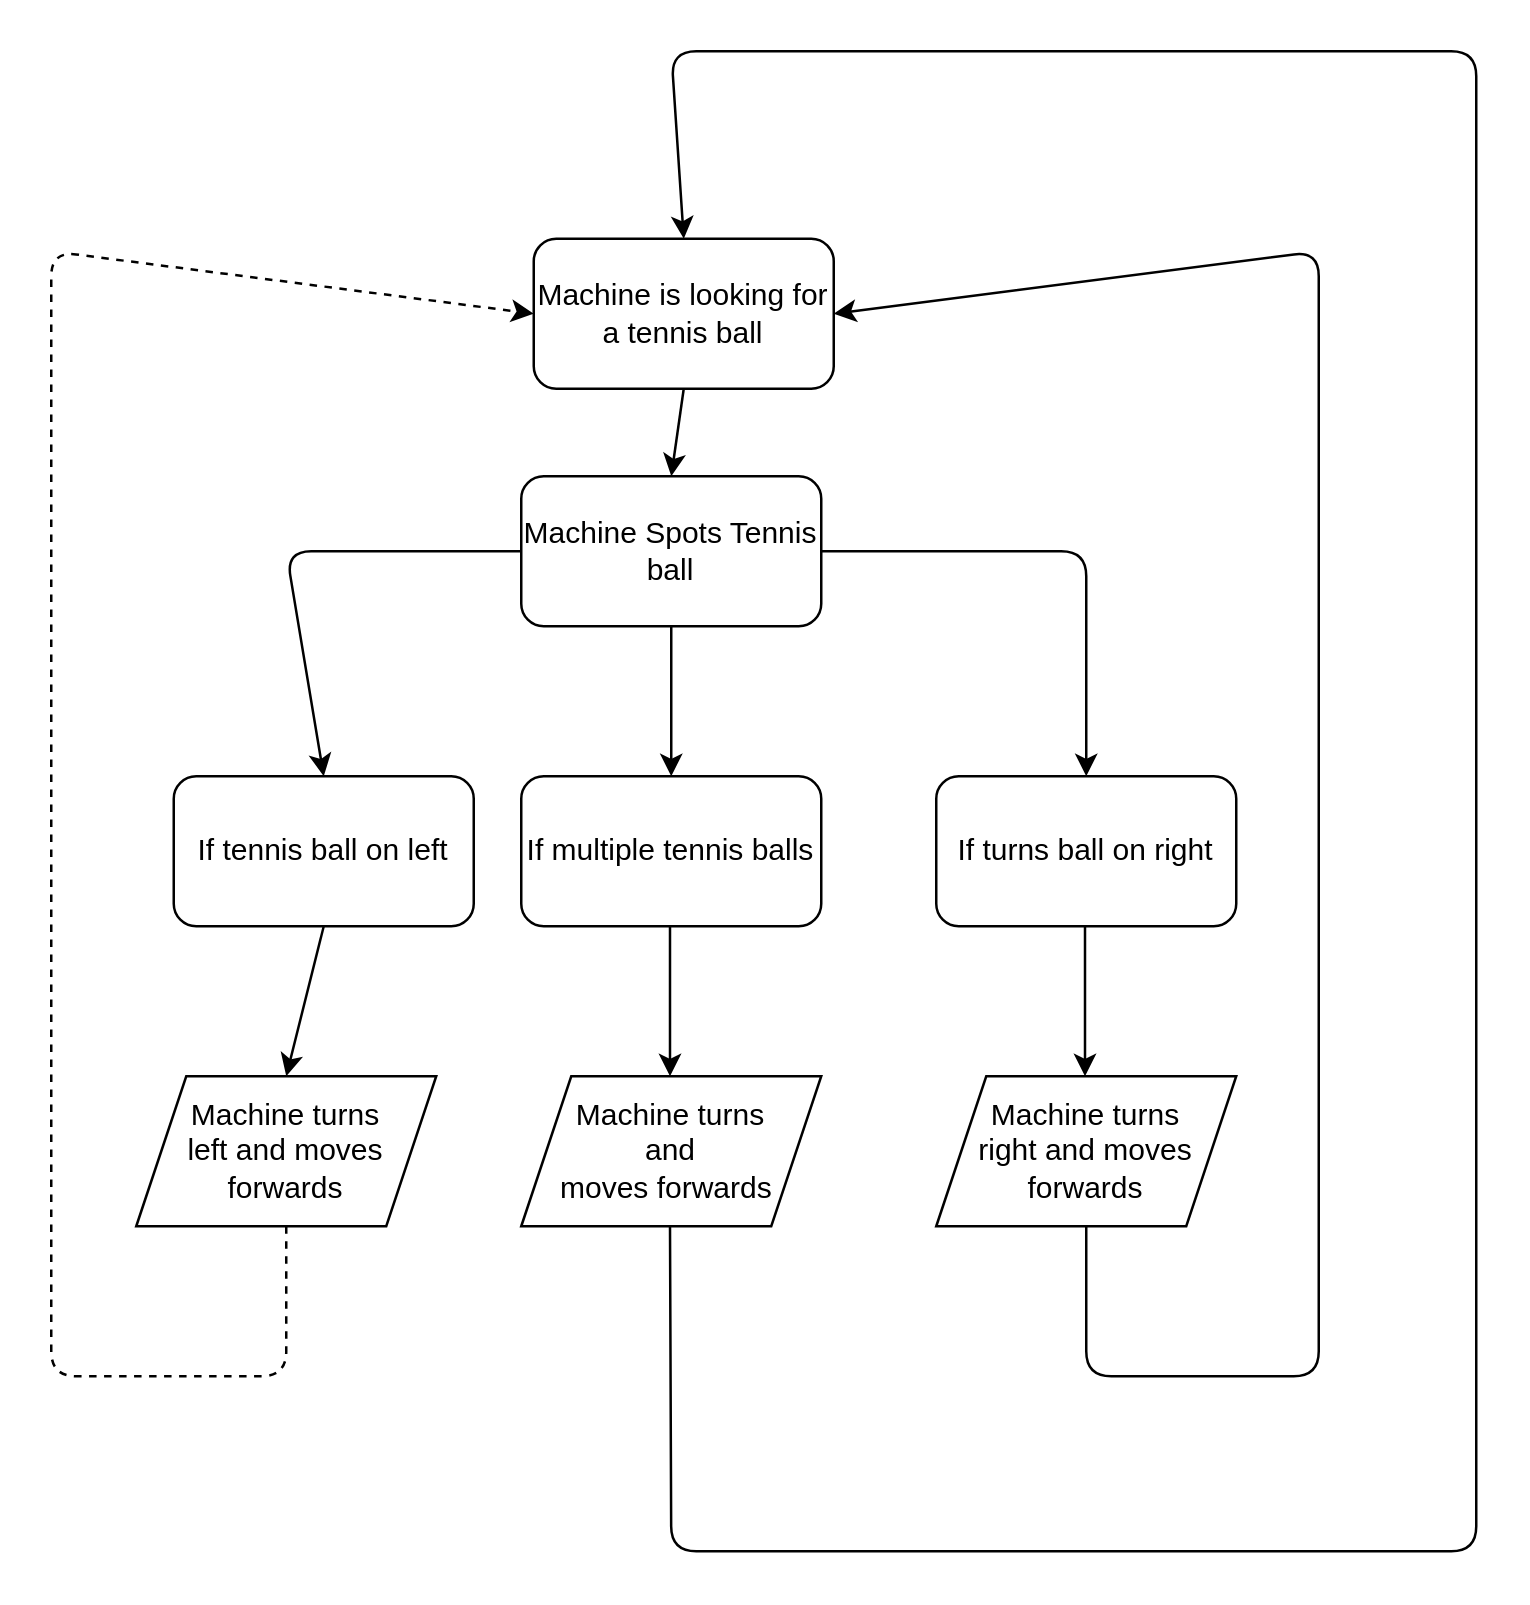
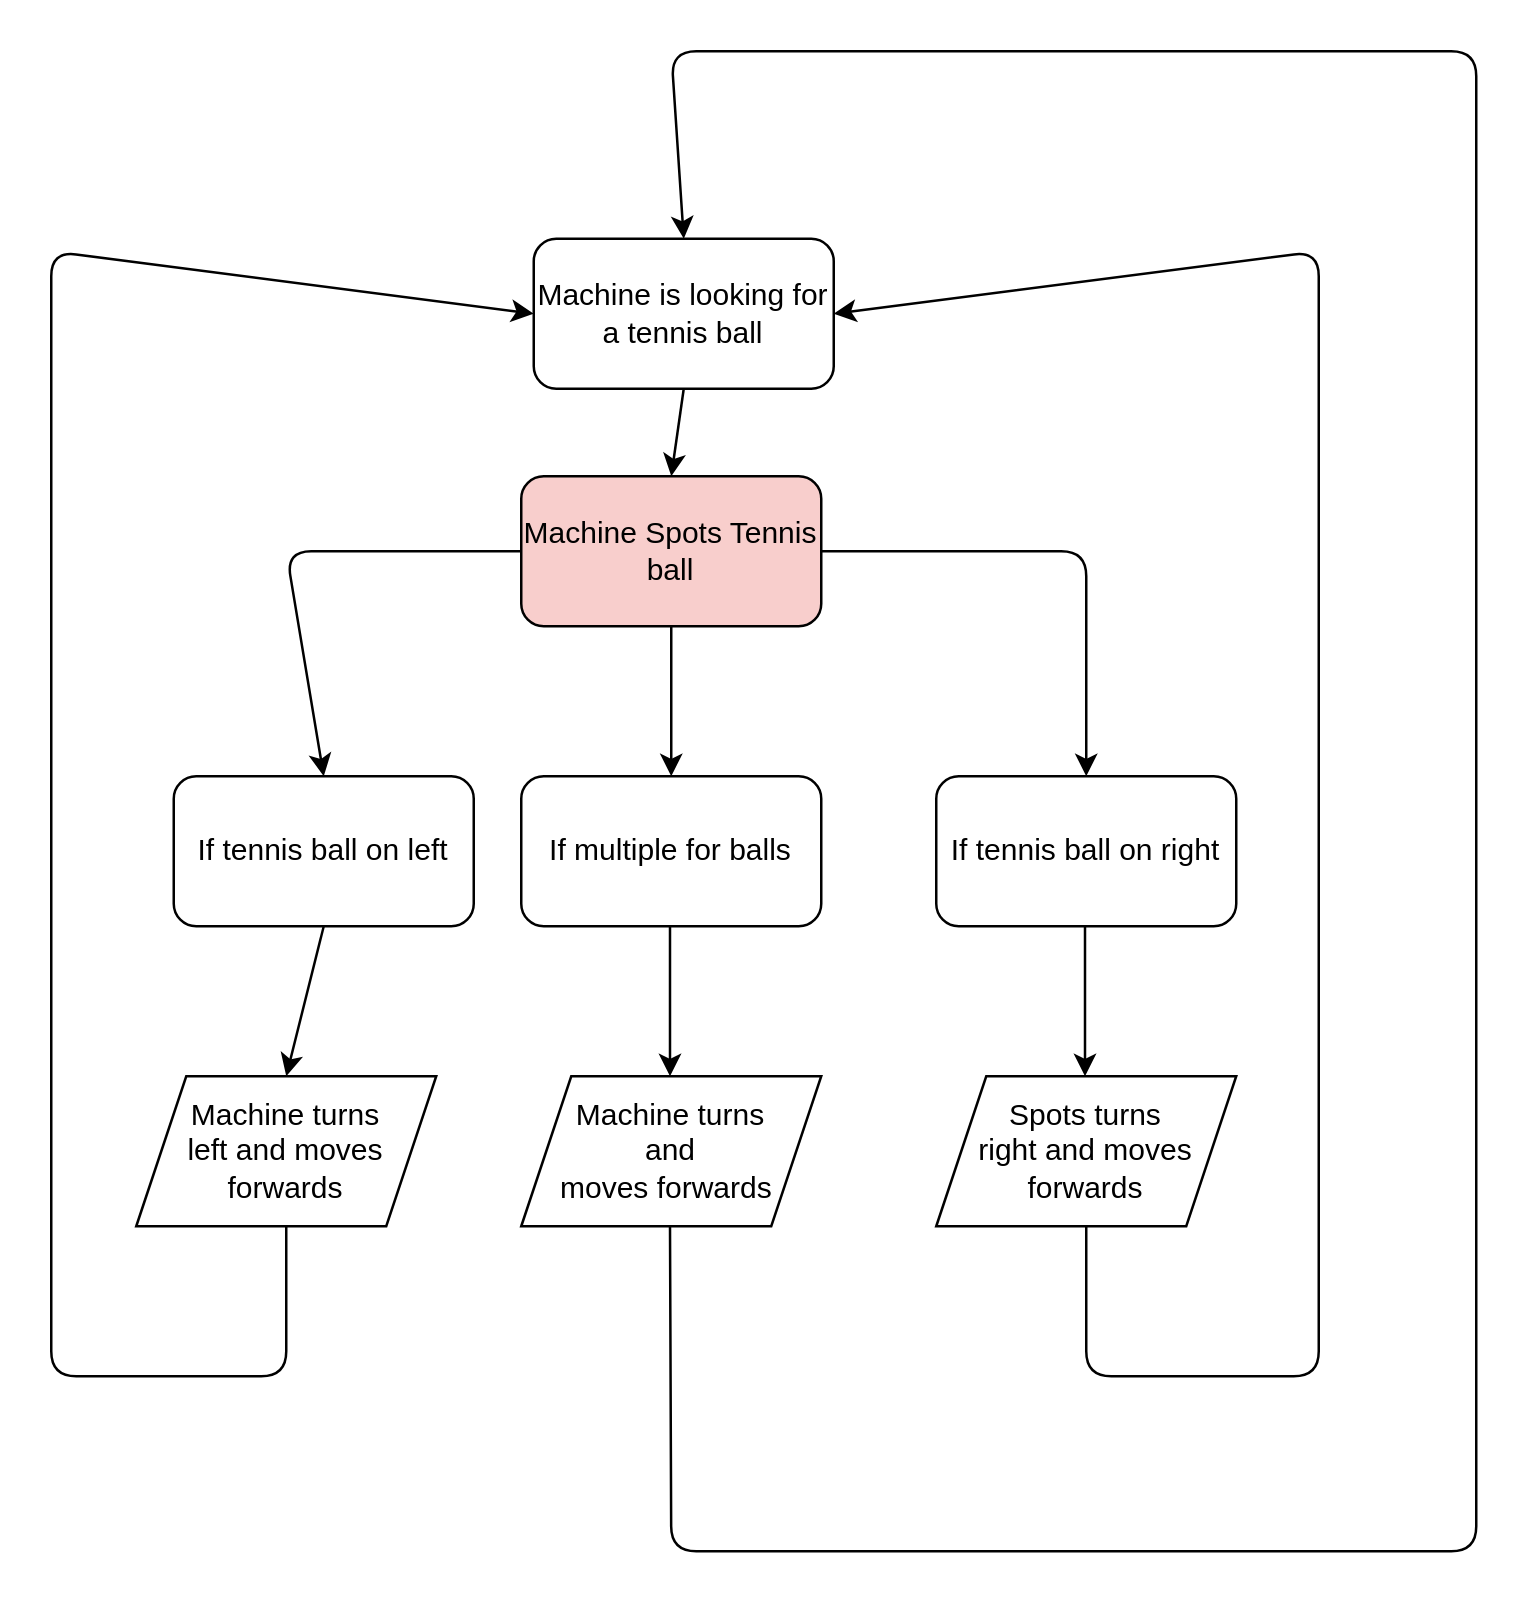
(671, 551) -> (671, 551)
(51, 760) -> (51, 760)
(671, 851) -> (671, 851)
(1086, 851) -> (1086, 851)
(1086, 1151) -> (1086, 1151)
